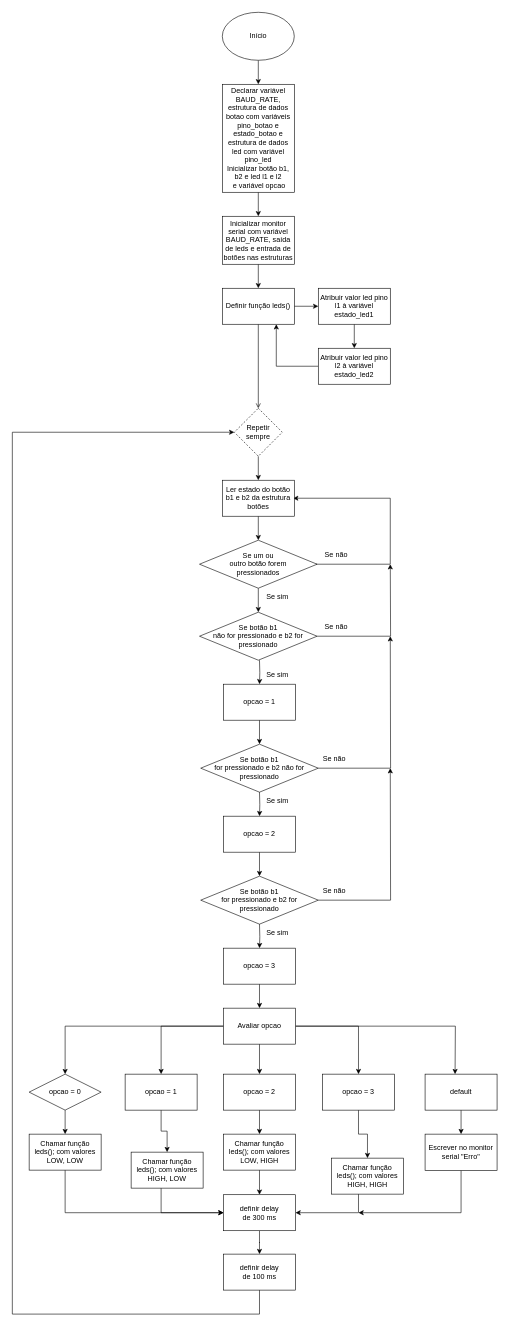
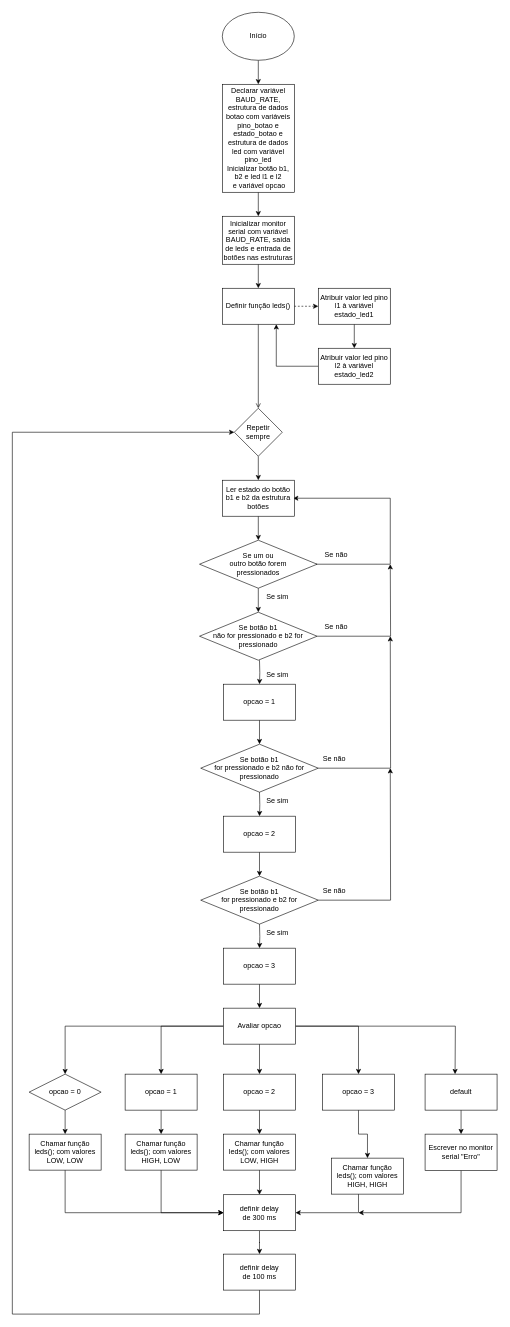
(303, 306) -> (303, 306)
(258, 432) -> (258, 432)
(167, 1170) -> (161, 1152)
